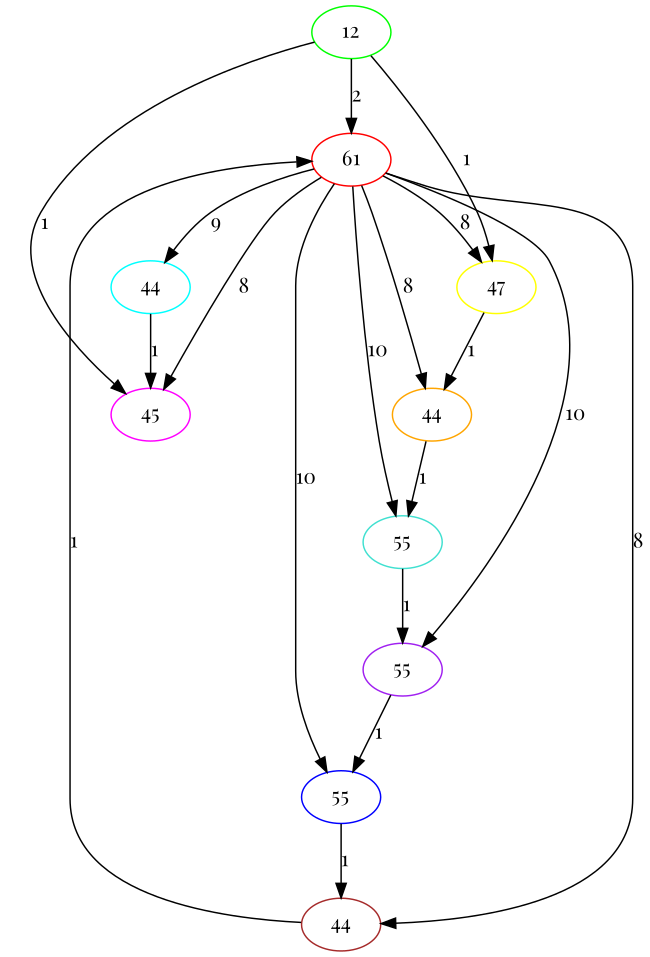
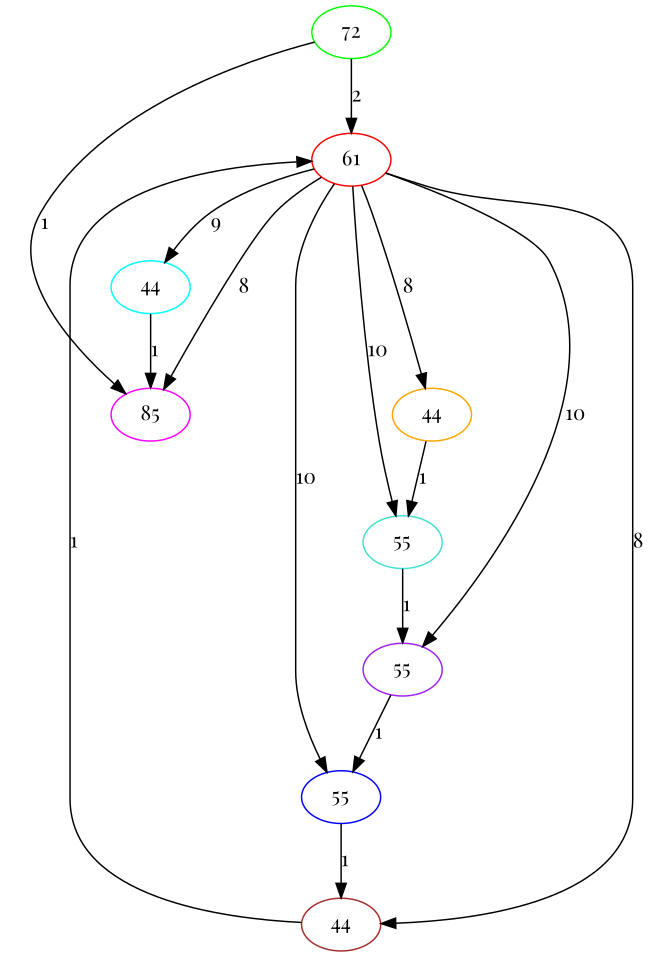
(351, 32) -> (351, 32)
(496, 287) -> none
(151, 415) -> (151, 415)
